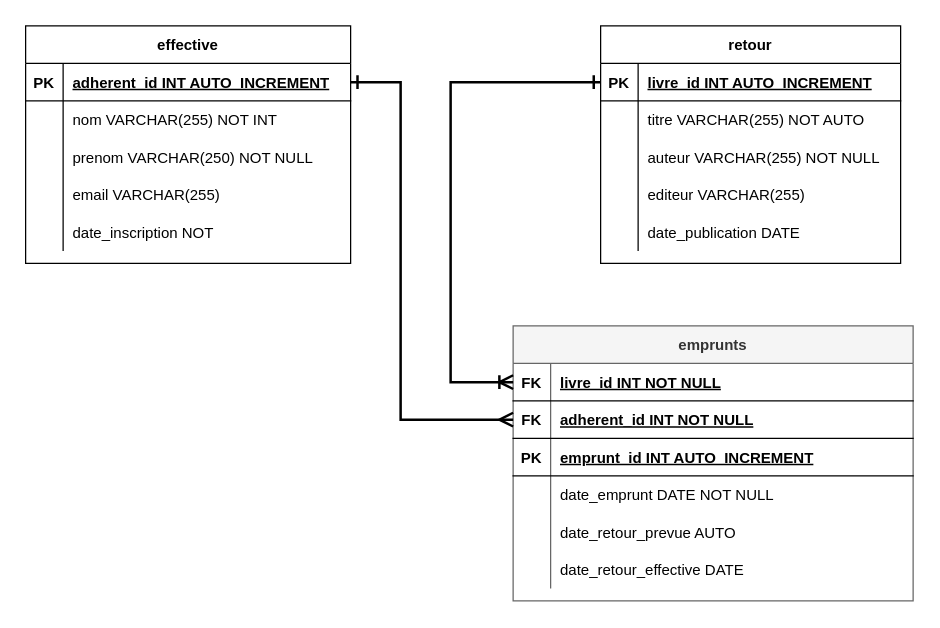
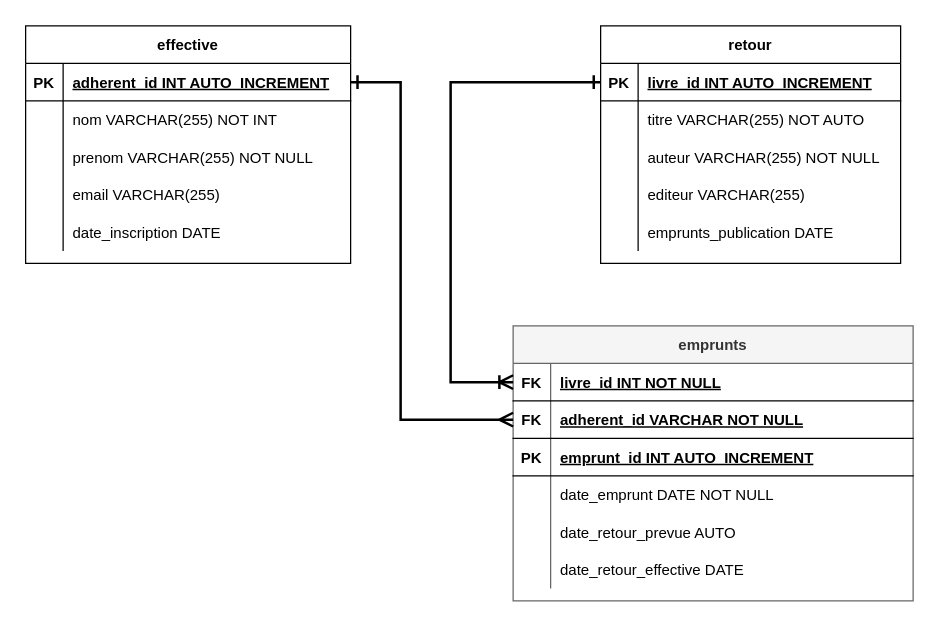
(184, 158) -> (184, 158)
(149, 233) -> (153, 233)
(728, 233) -> (745, 233)
(653, 420) -> (670, 420)
